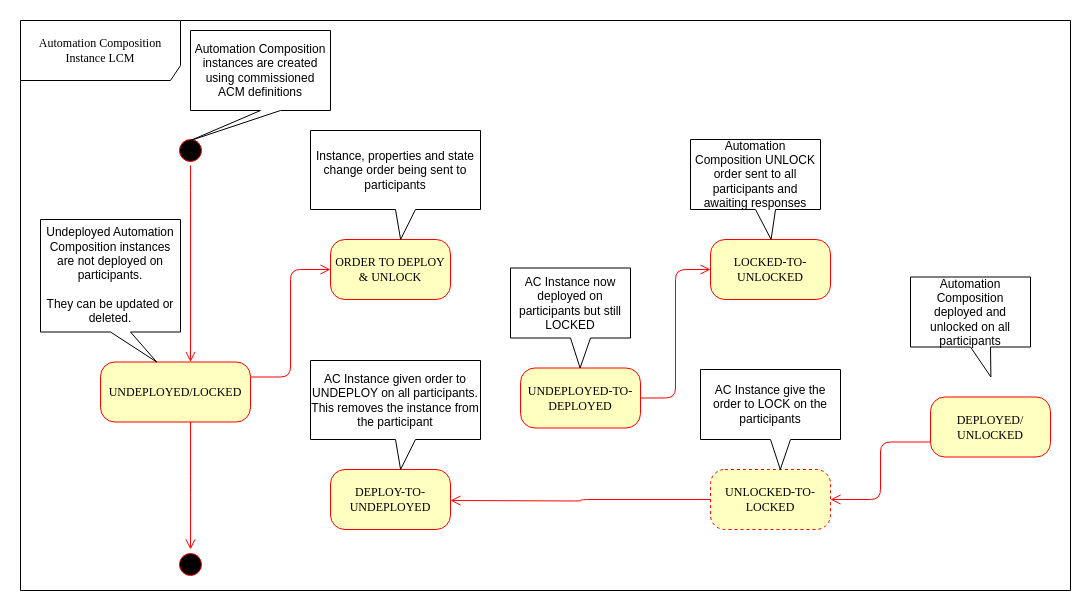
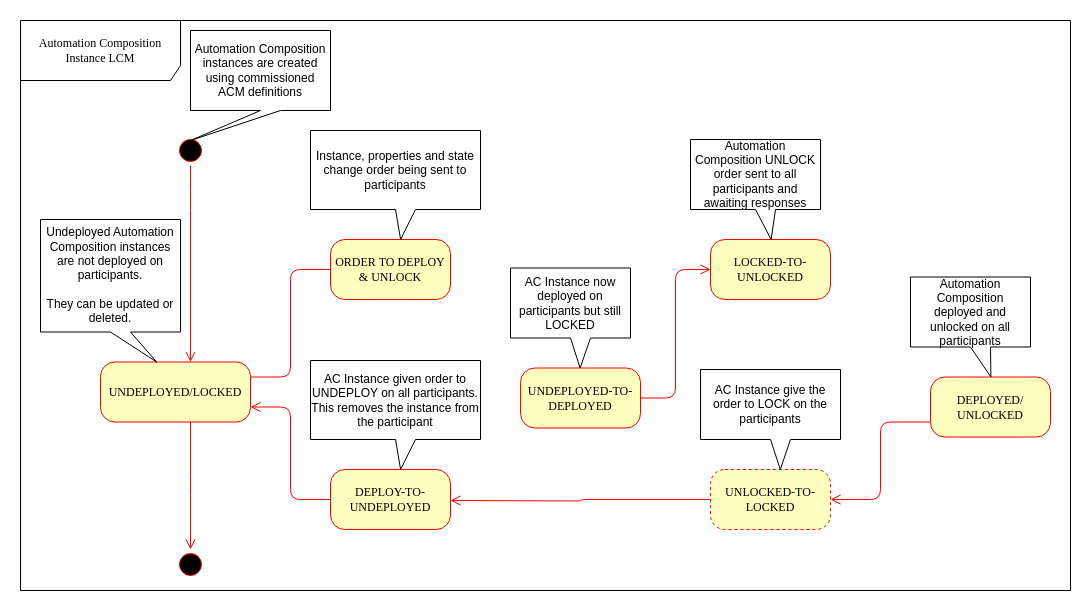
(324, 270) -> (324, 270)
(991, 427) -> (991, 407)
none -> (291, 455)
